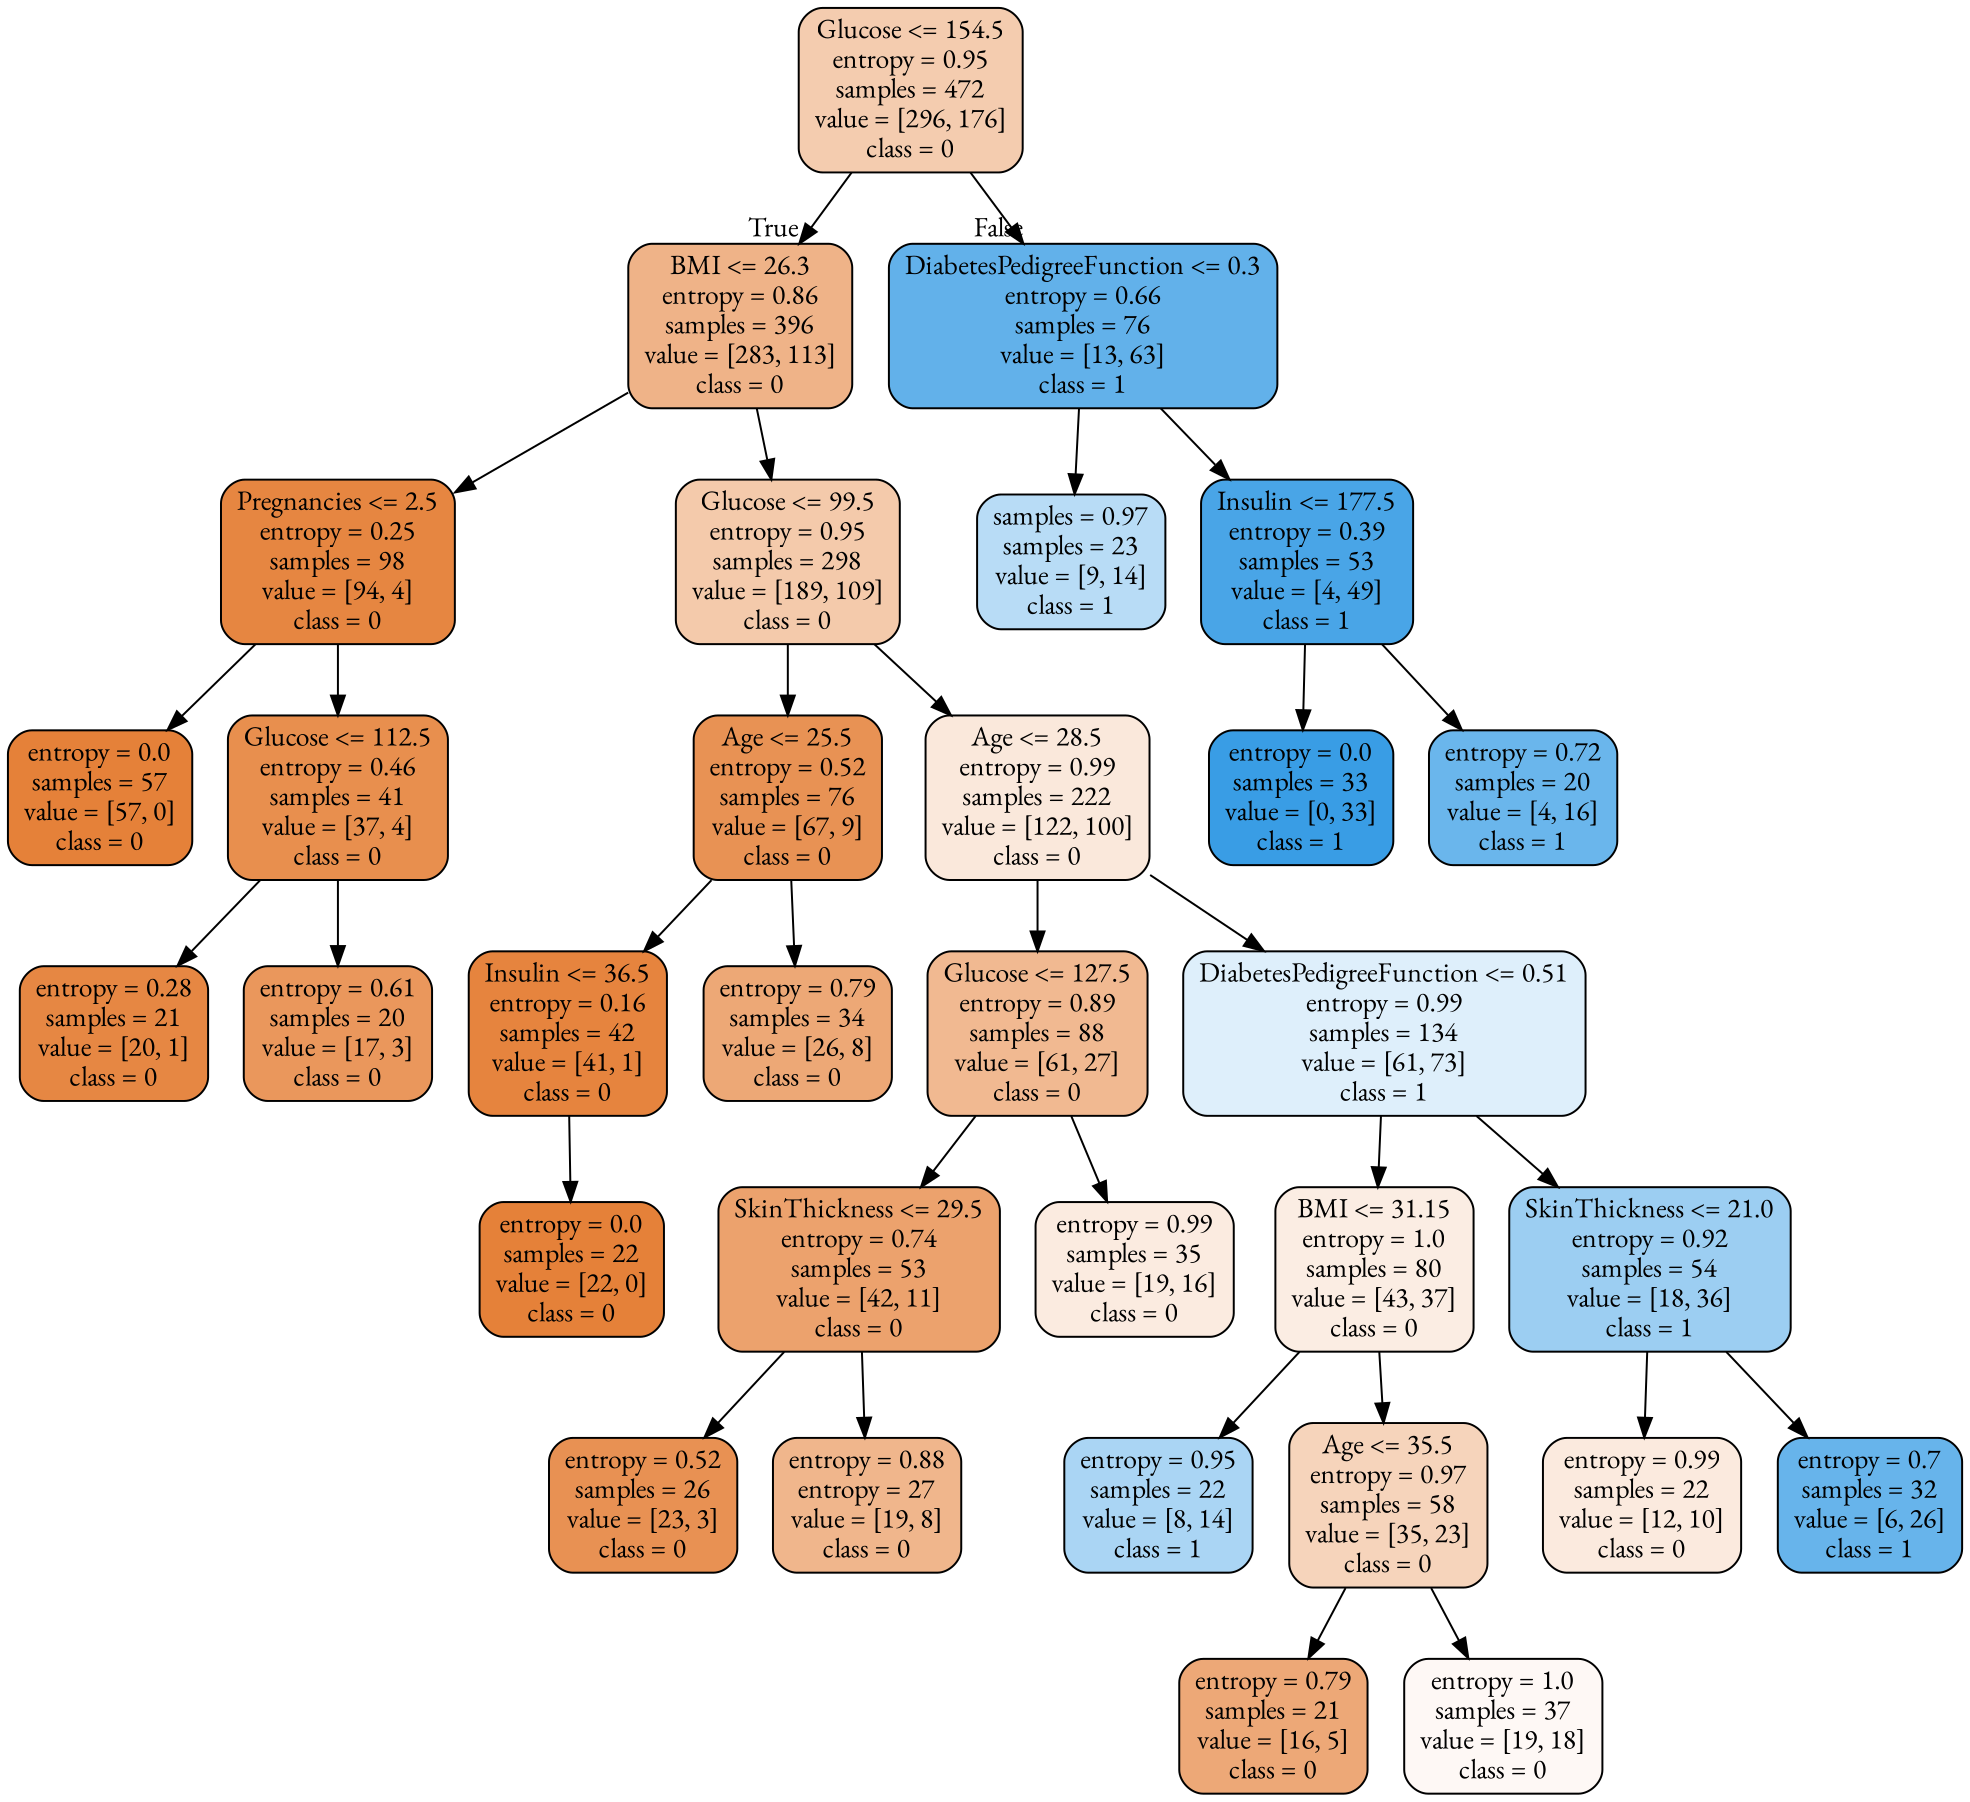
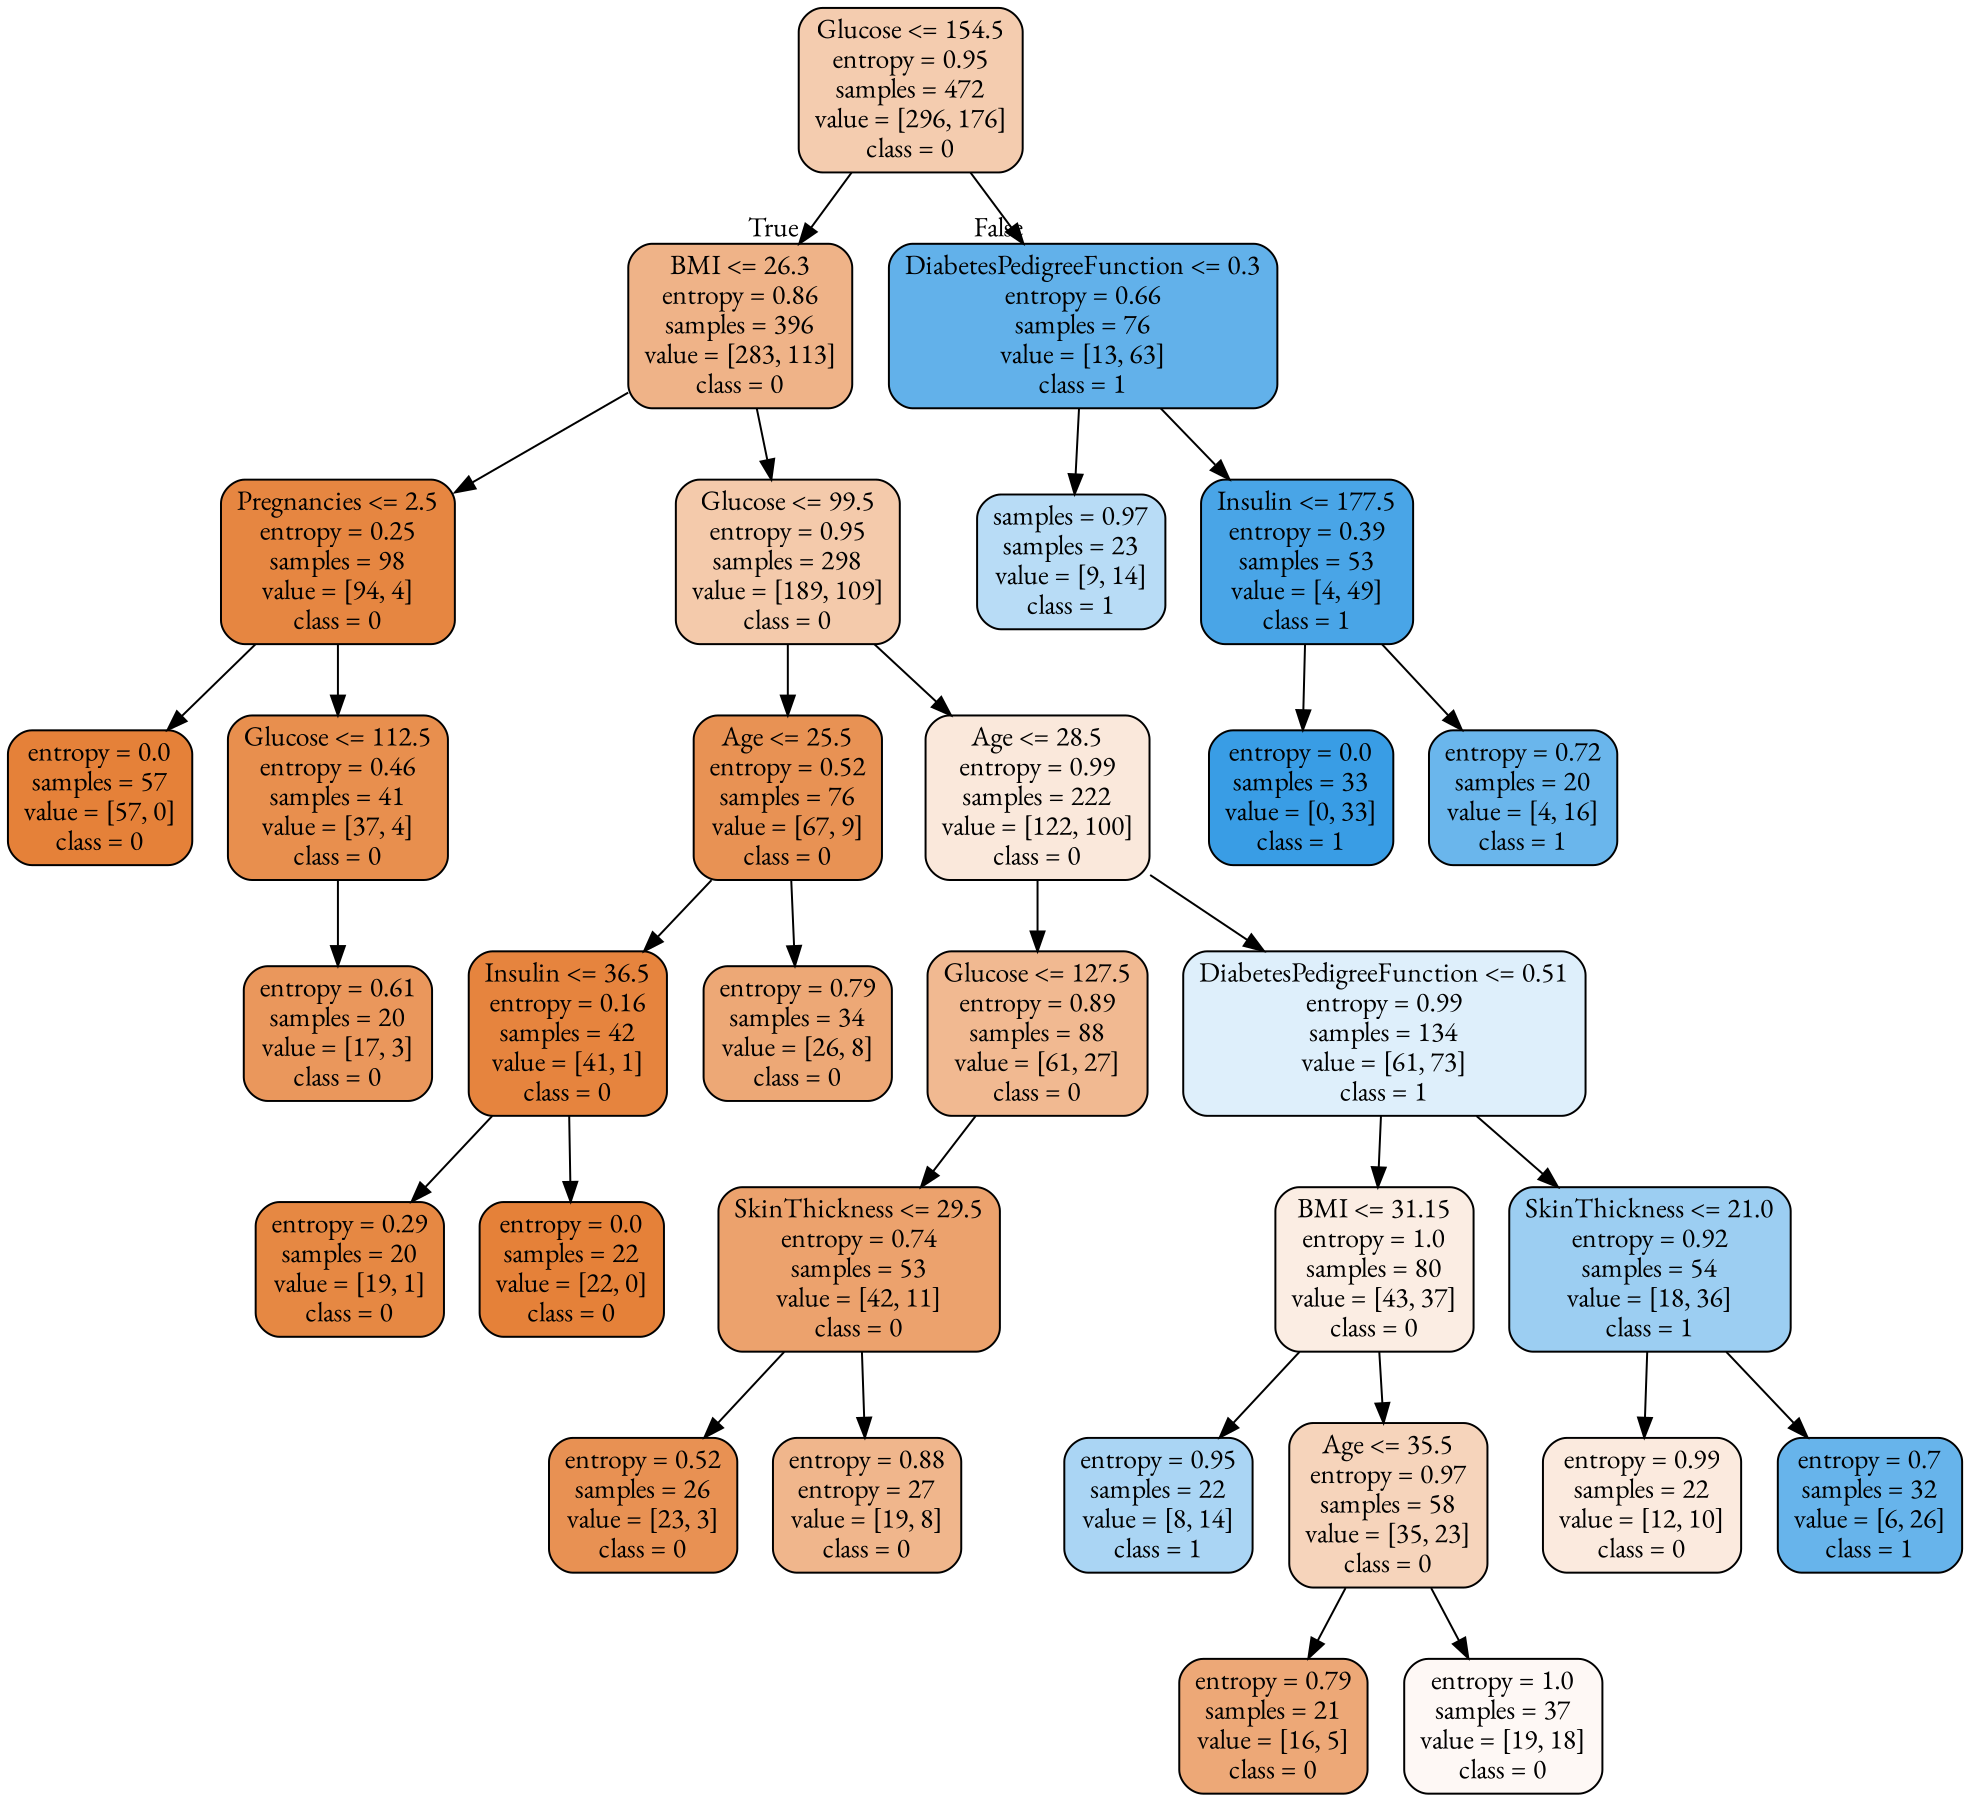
(114, 1034) -> none
none -> (350, 1269)
(1135, 1269) -> none
